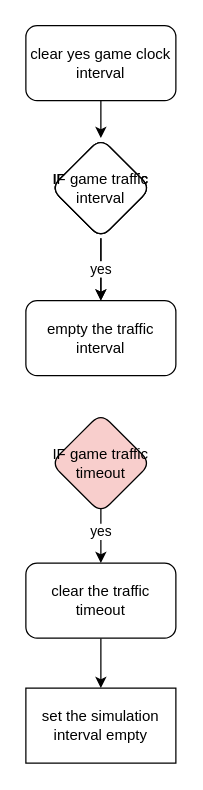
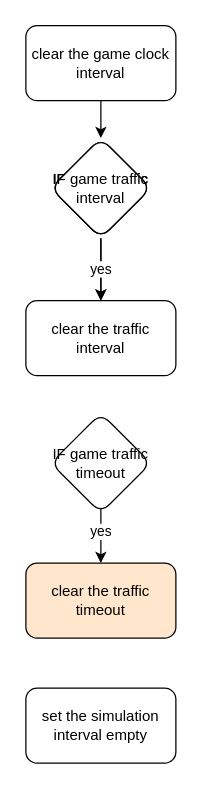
(101, 63) -> (101, 63)
(101, 338) -> (101, 338)
(101, 463) -> (101, 463)
(101, 601) -> (101, 601)
(101, 659) -> none
(101, 726) -> (101, 726)
